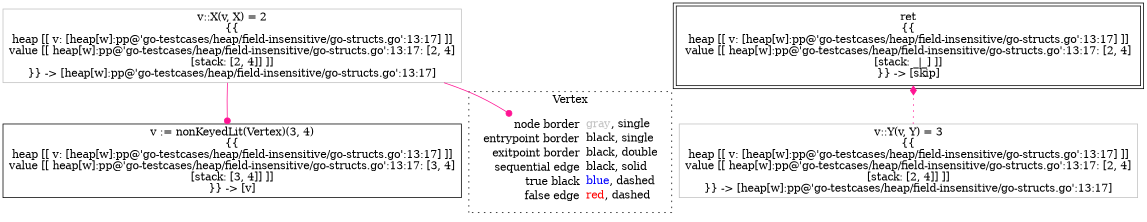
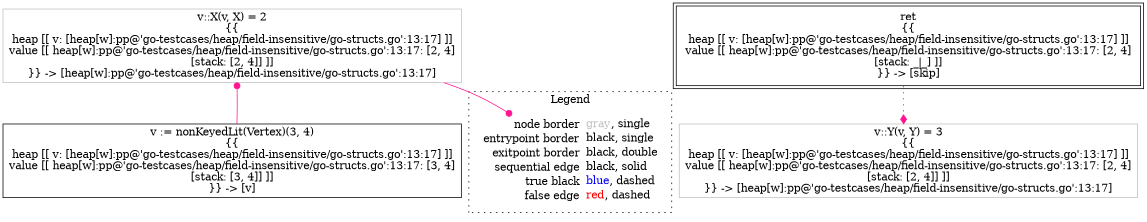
(227, 100) -> (237, 106)
(570, 100) -> (570, 100)
(913, 109) -> (903, 100)
